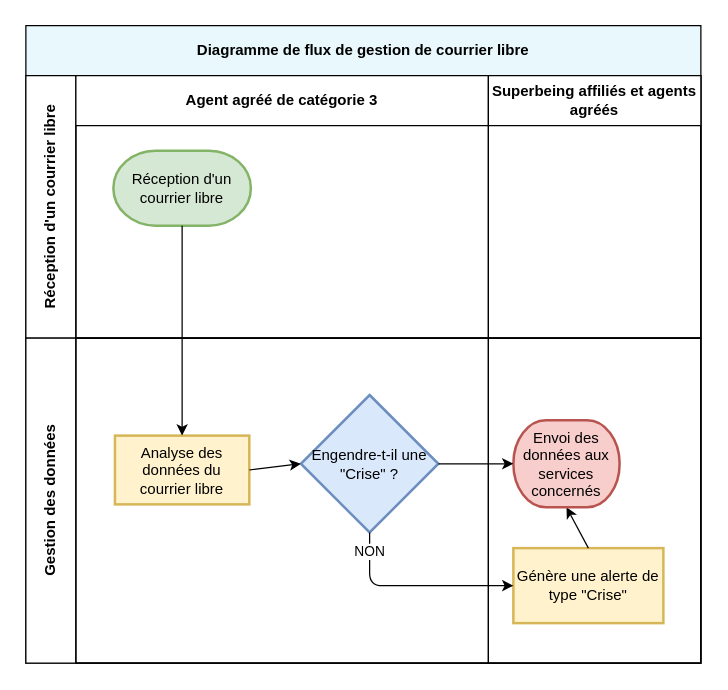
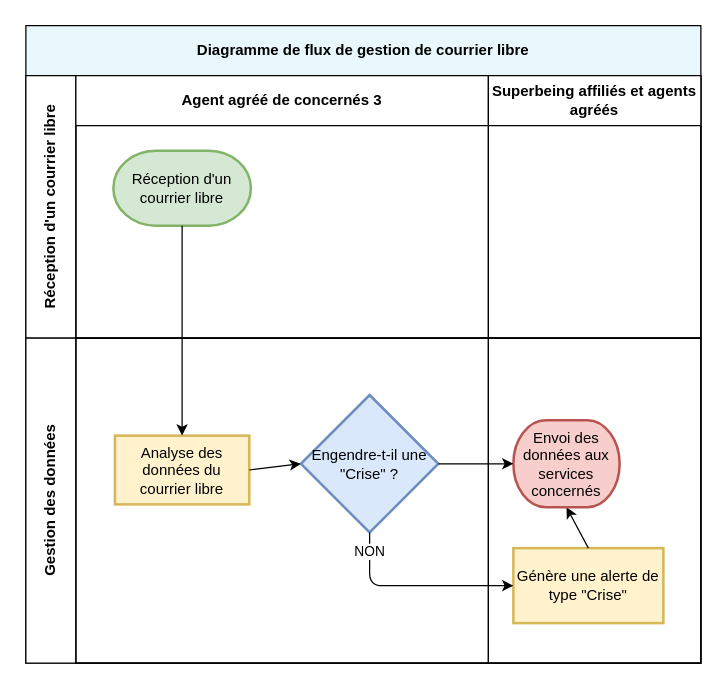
(282, 101) -> (282, 101)
